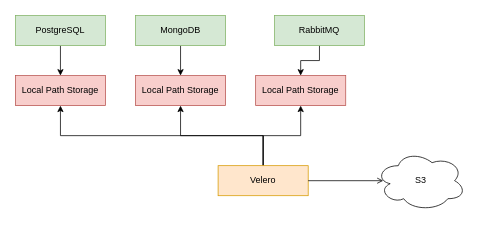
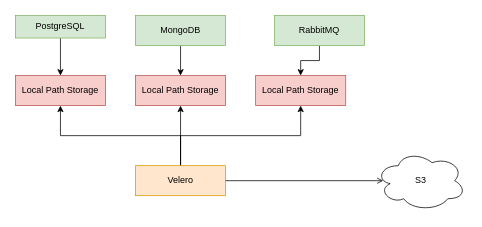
(60, 30) -> (60, 27)
(263, 180) -> (180, 180)
